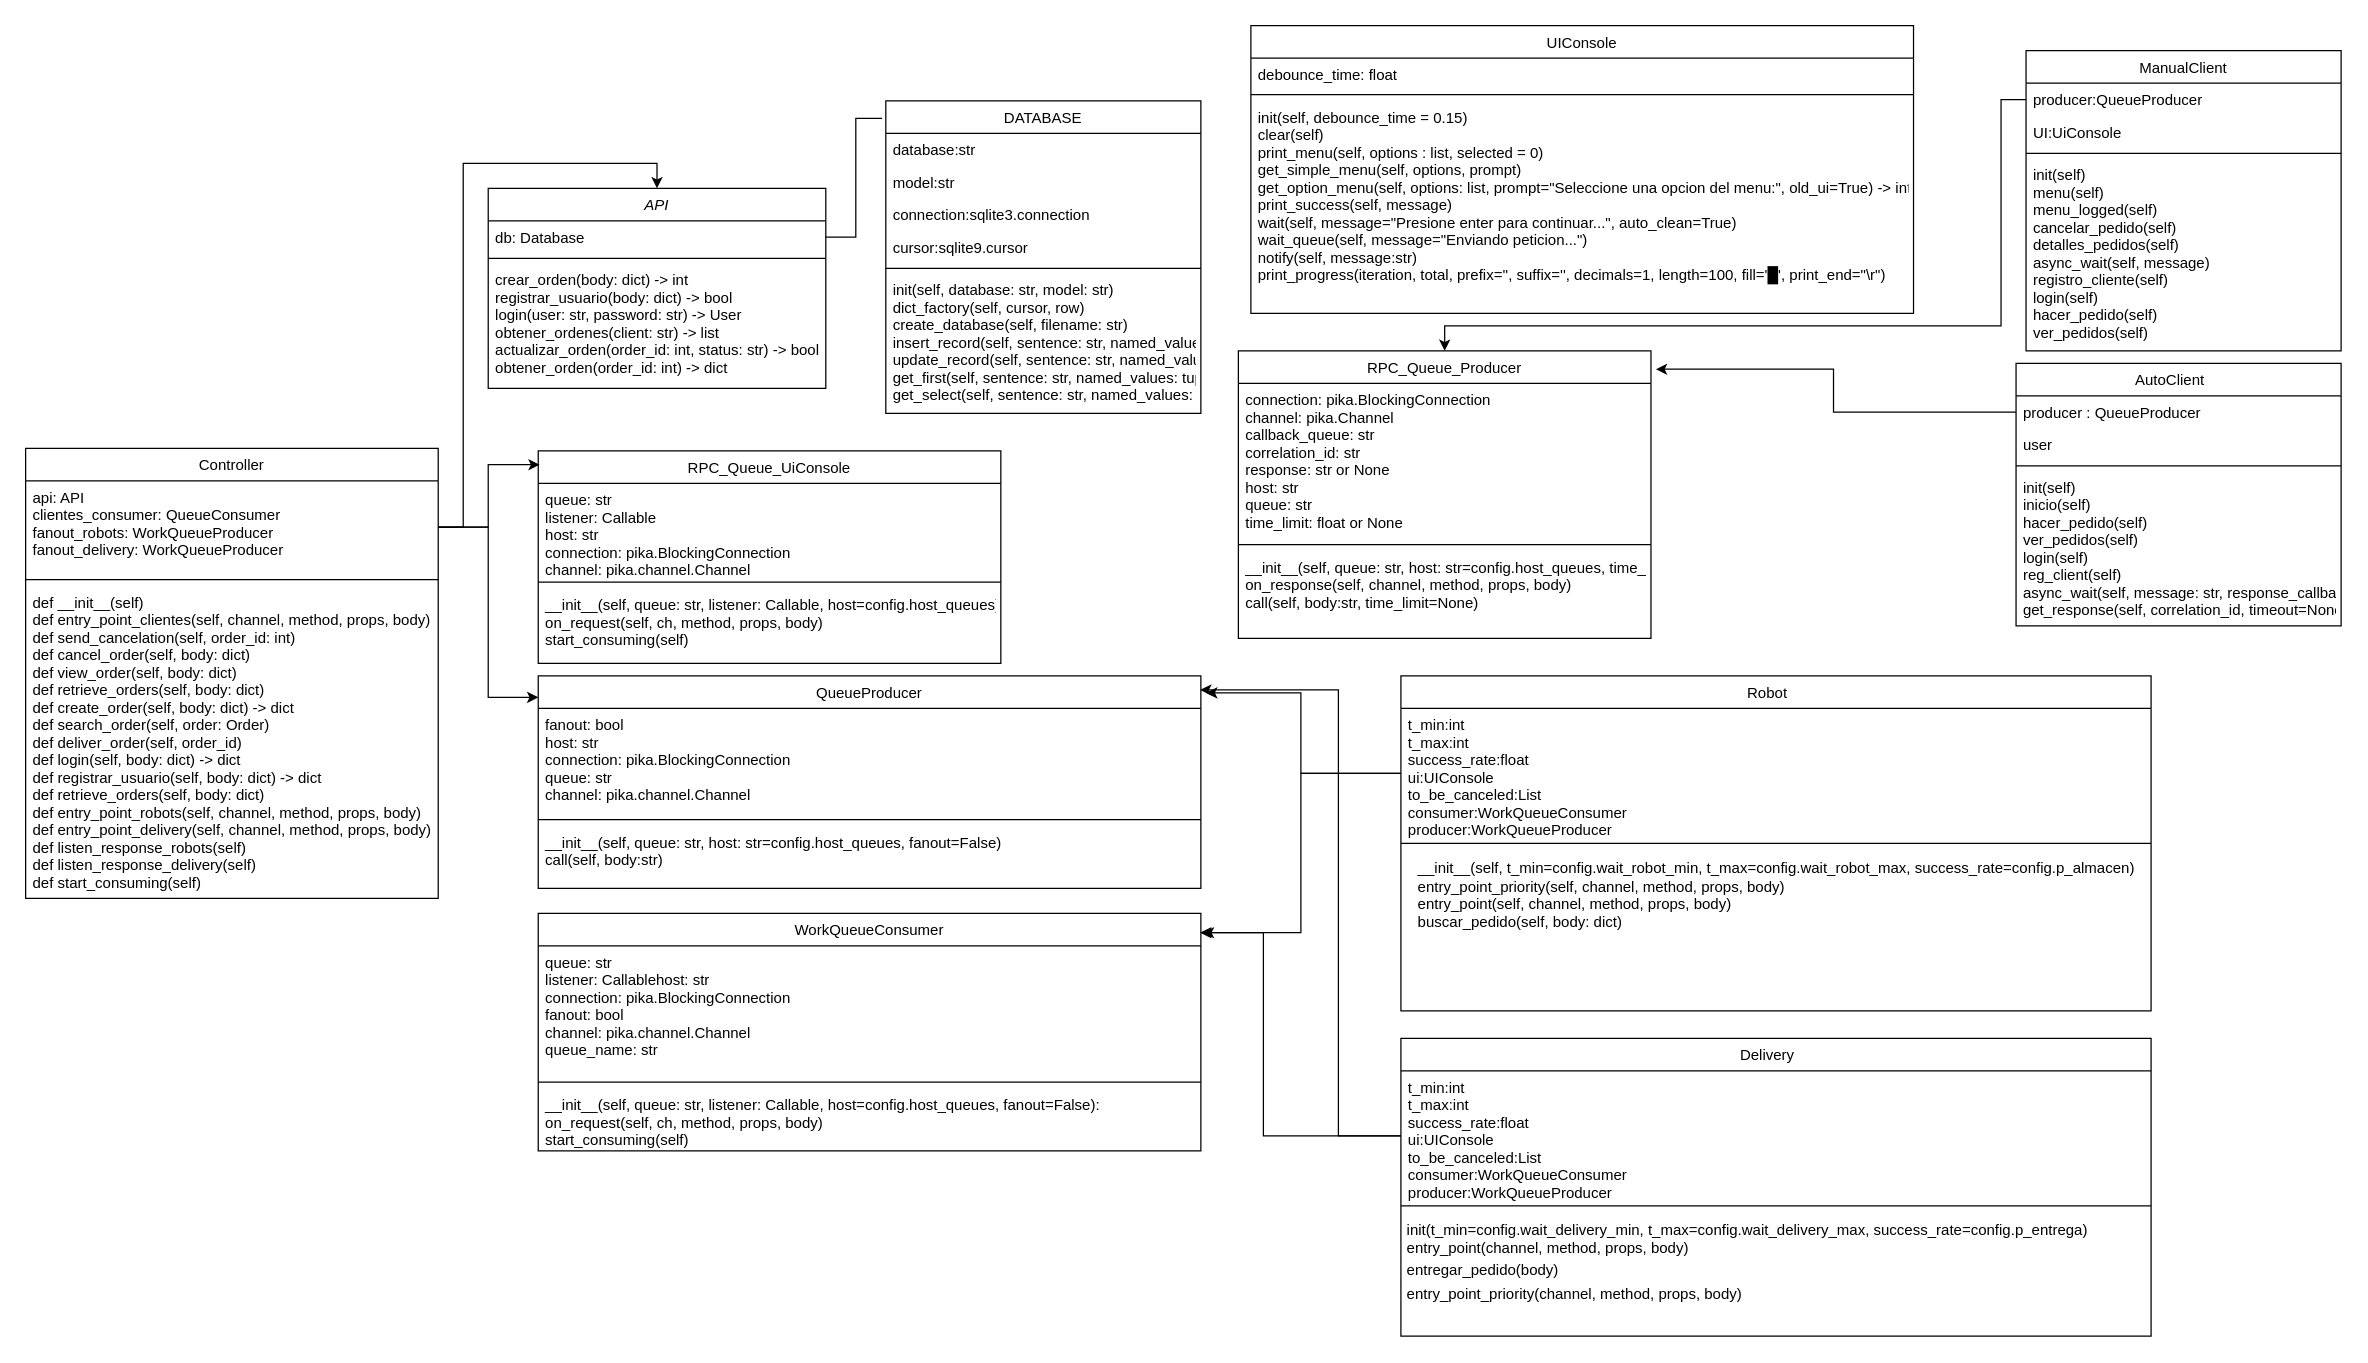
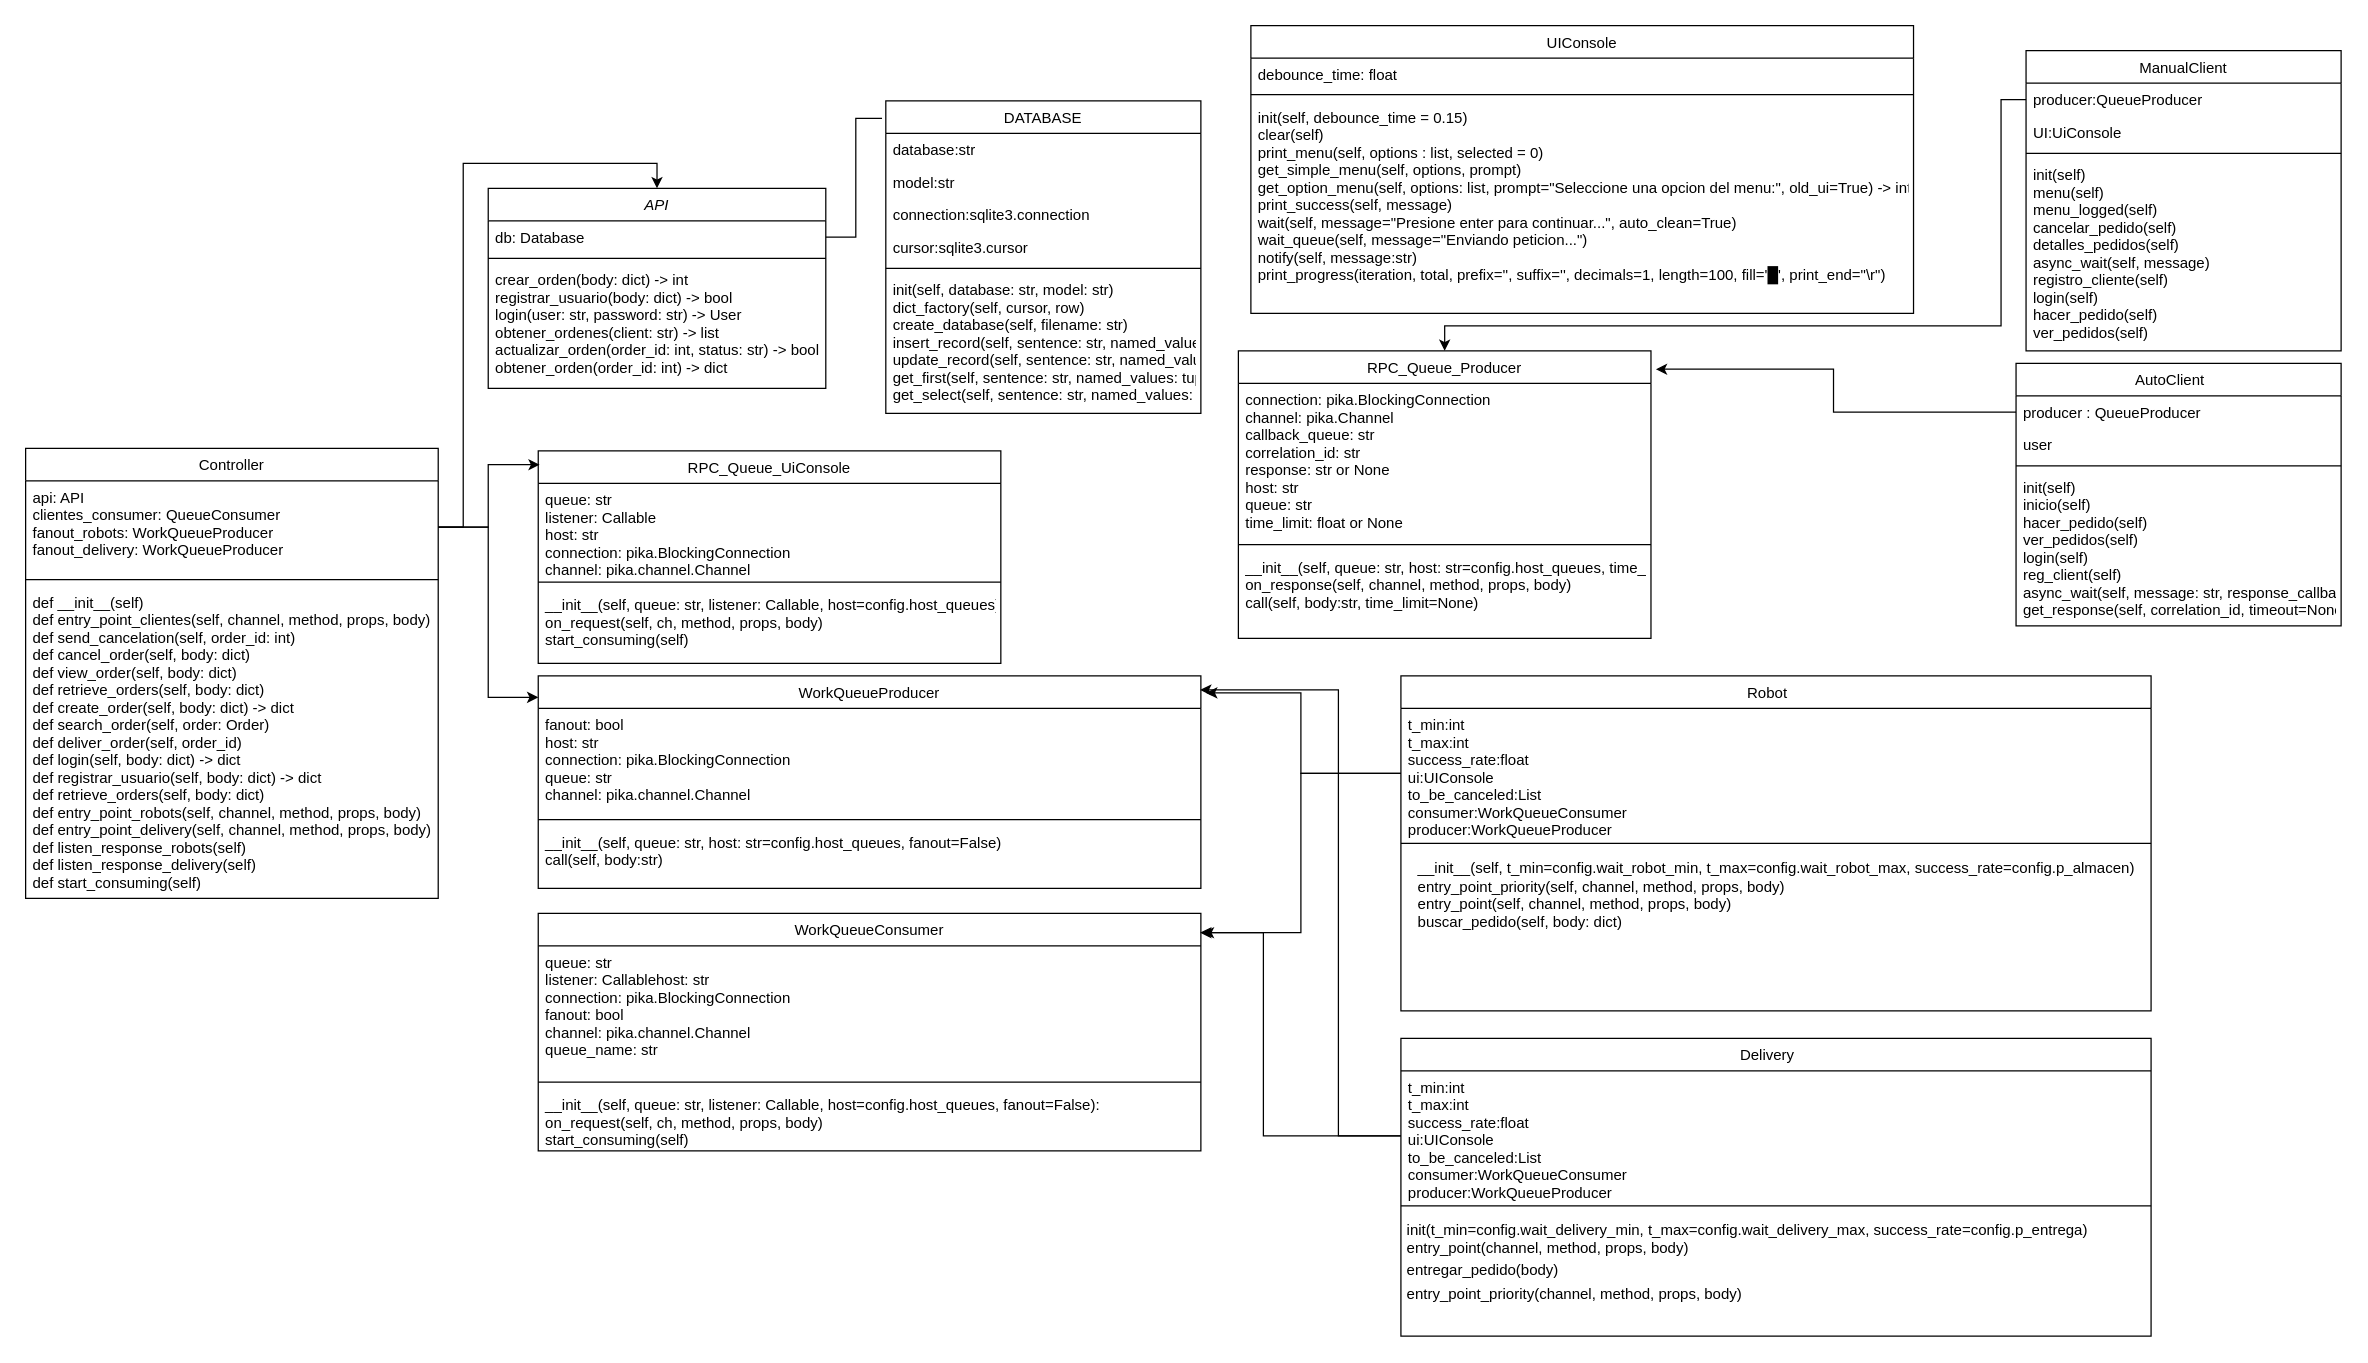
(973, 248) -> (973, 248)
(869, 693) -> (869, 693)
